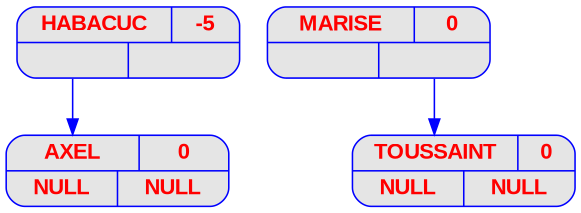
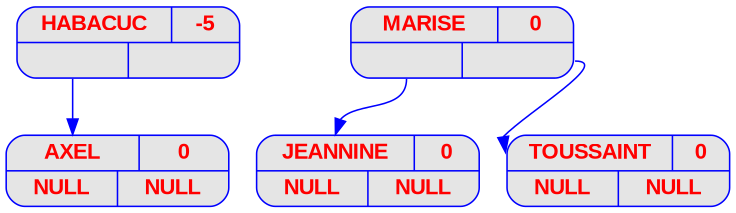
none -> (368, 171)
